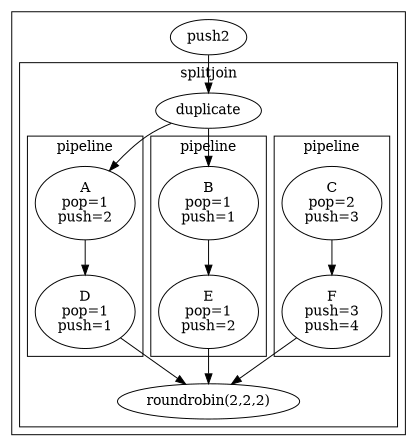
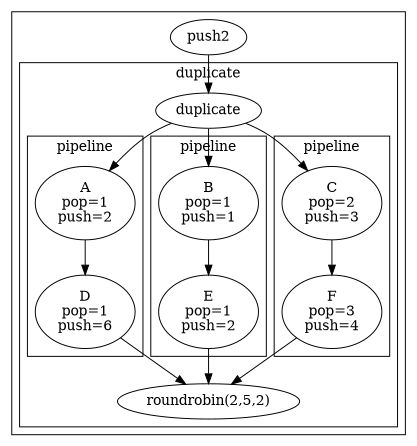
(209, 74) -> (209, 74)
none -> (281, 144)
(85, 312) -> (85, 312)
(332, 312) -> (332, 312)
(209, 401) -> (209, 401)
